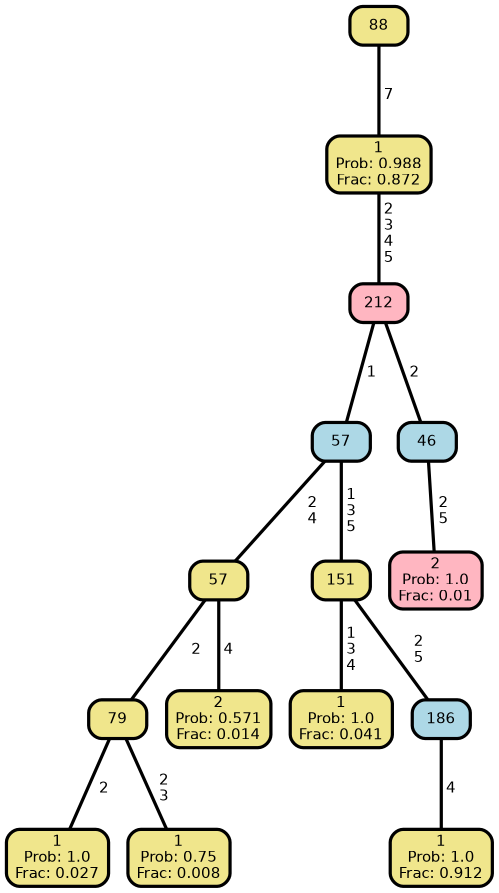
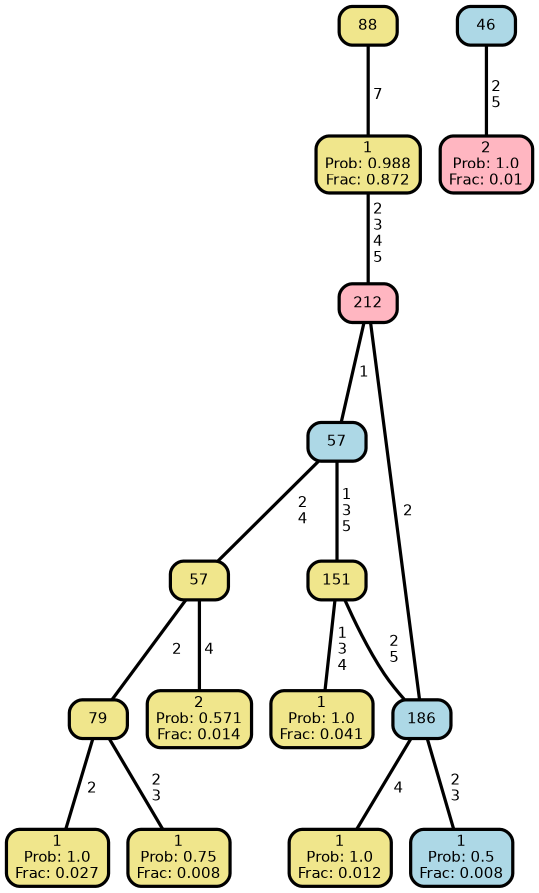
(403, 372) -> (395, 511)
(441, 858) -> (340, 858)
none -> (462, 858)
